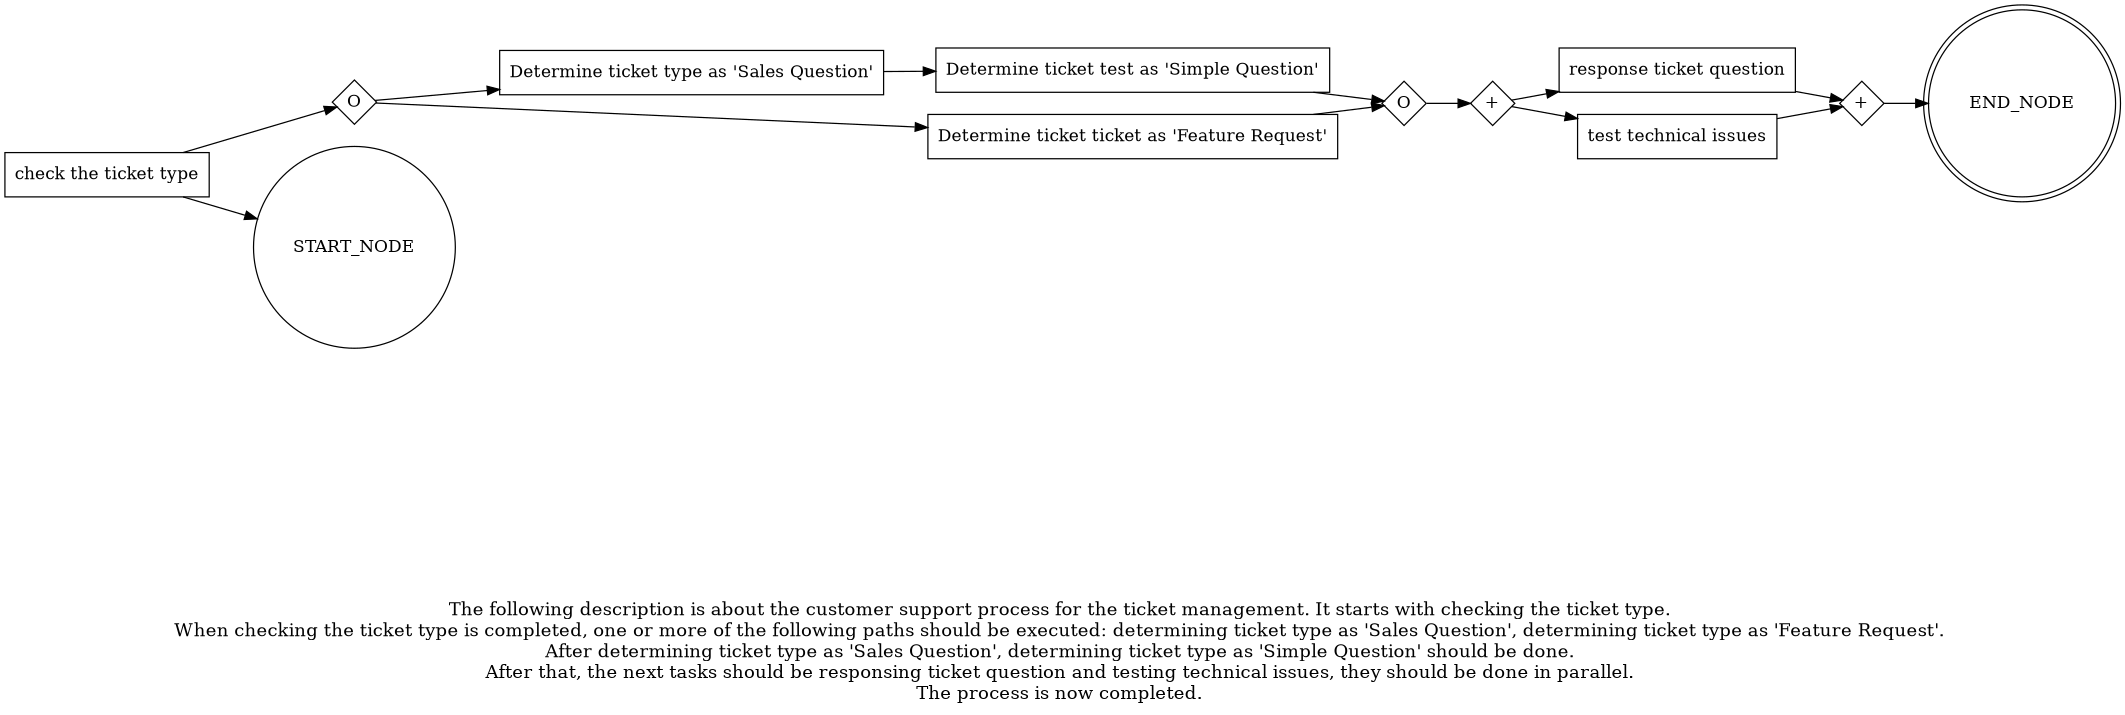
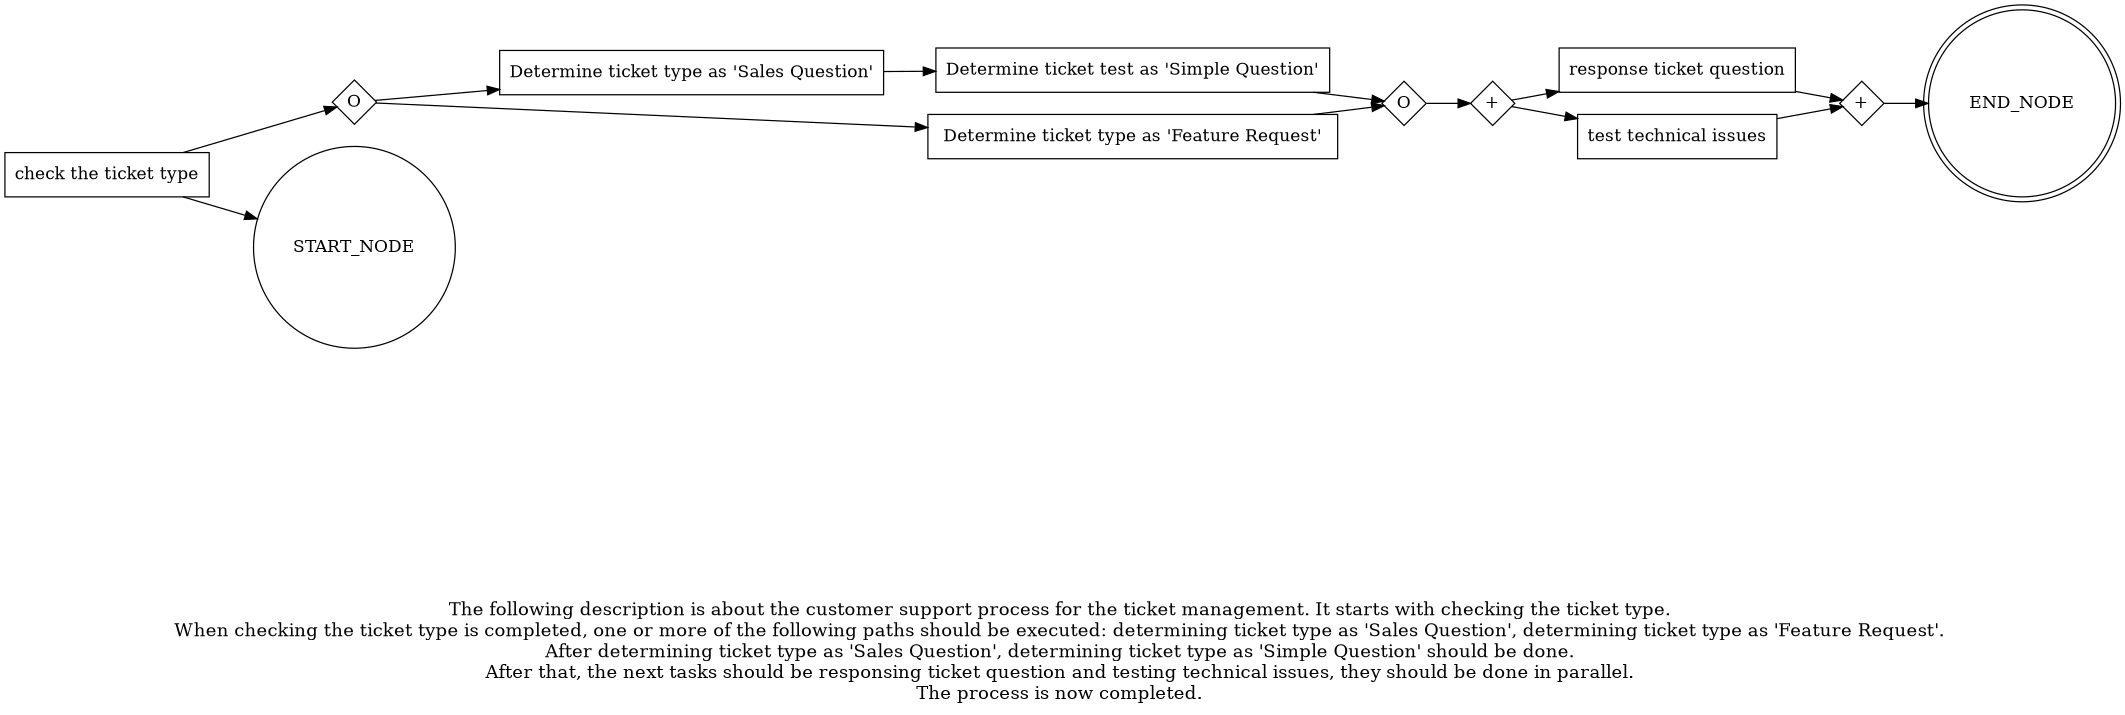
(1133, 137) -> (1133, 137)
